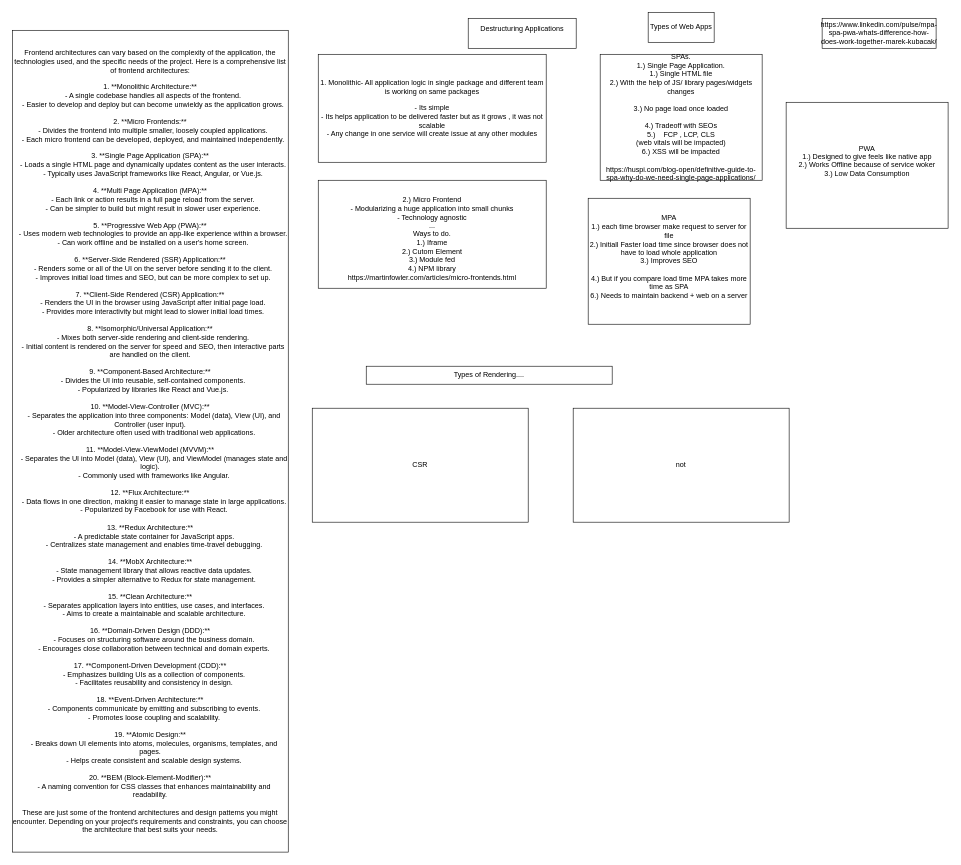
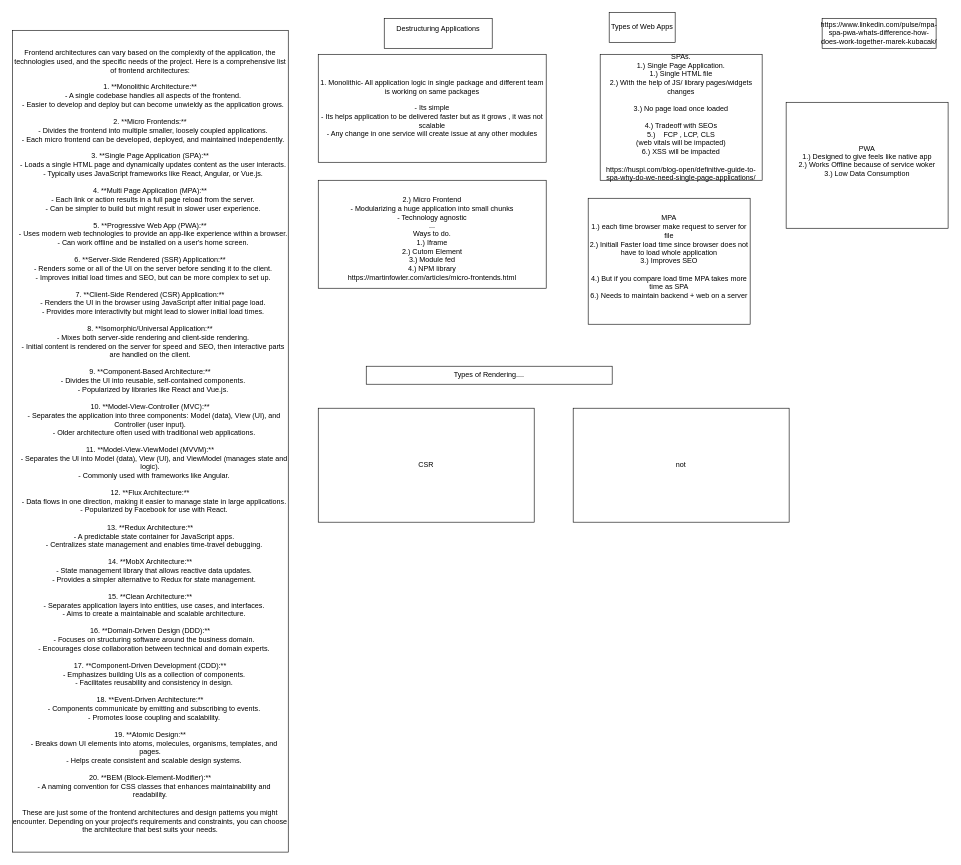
(681, 27) -> (642, 27)
(522, 33) -> (438, 33)
(420, 465) -> (426, 465)
